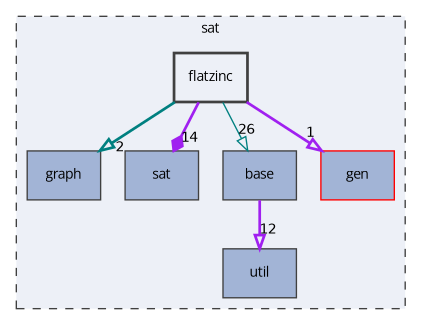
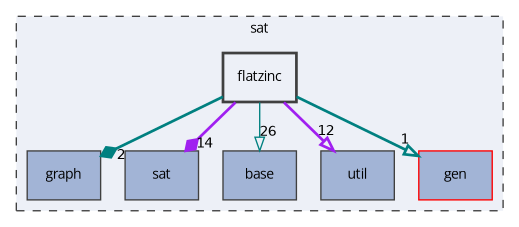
(143, 123) -> (169, 123)
(278, 123) -> (351, 123)
(260, 218) -> (304, 122)
